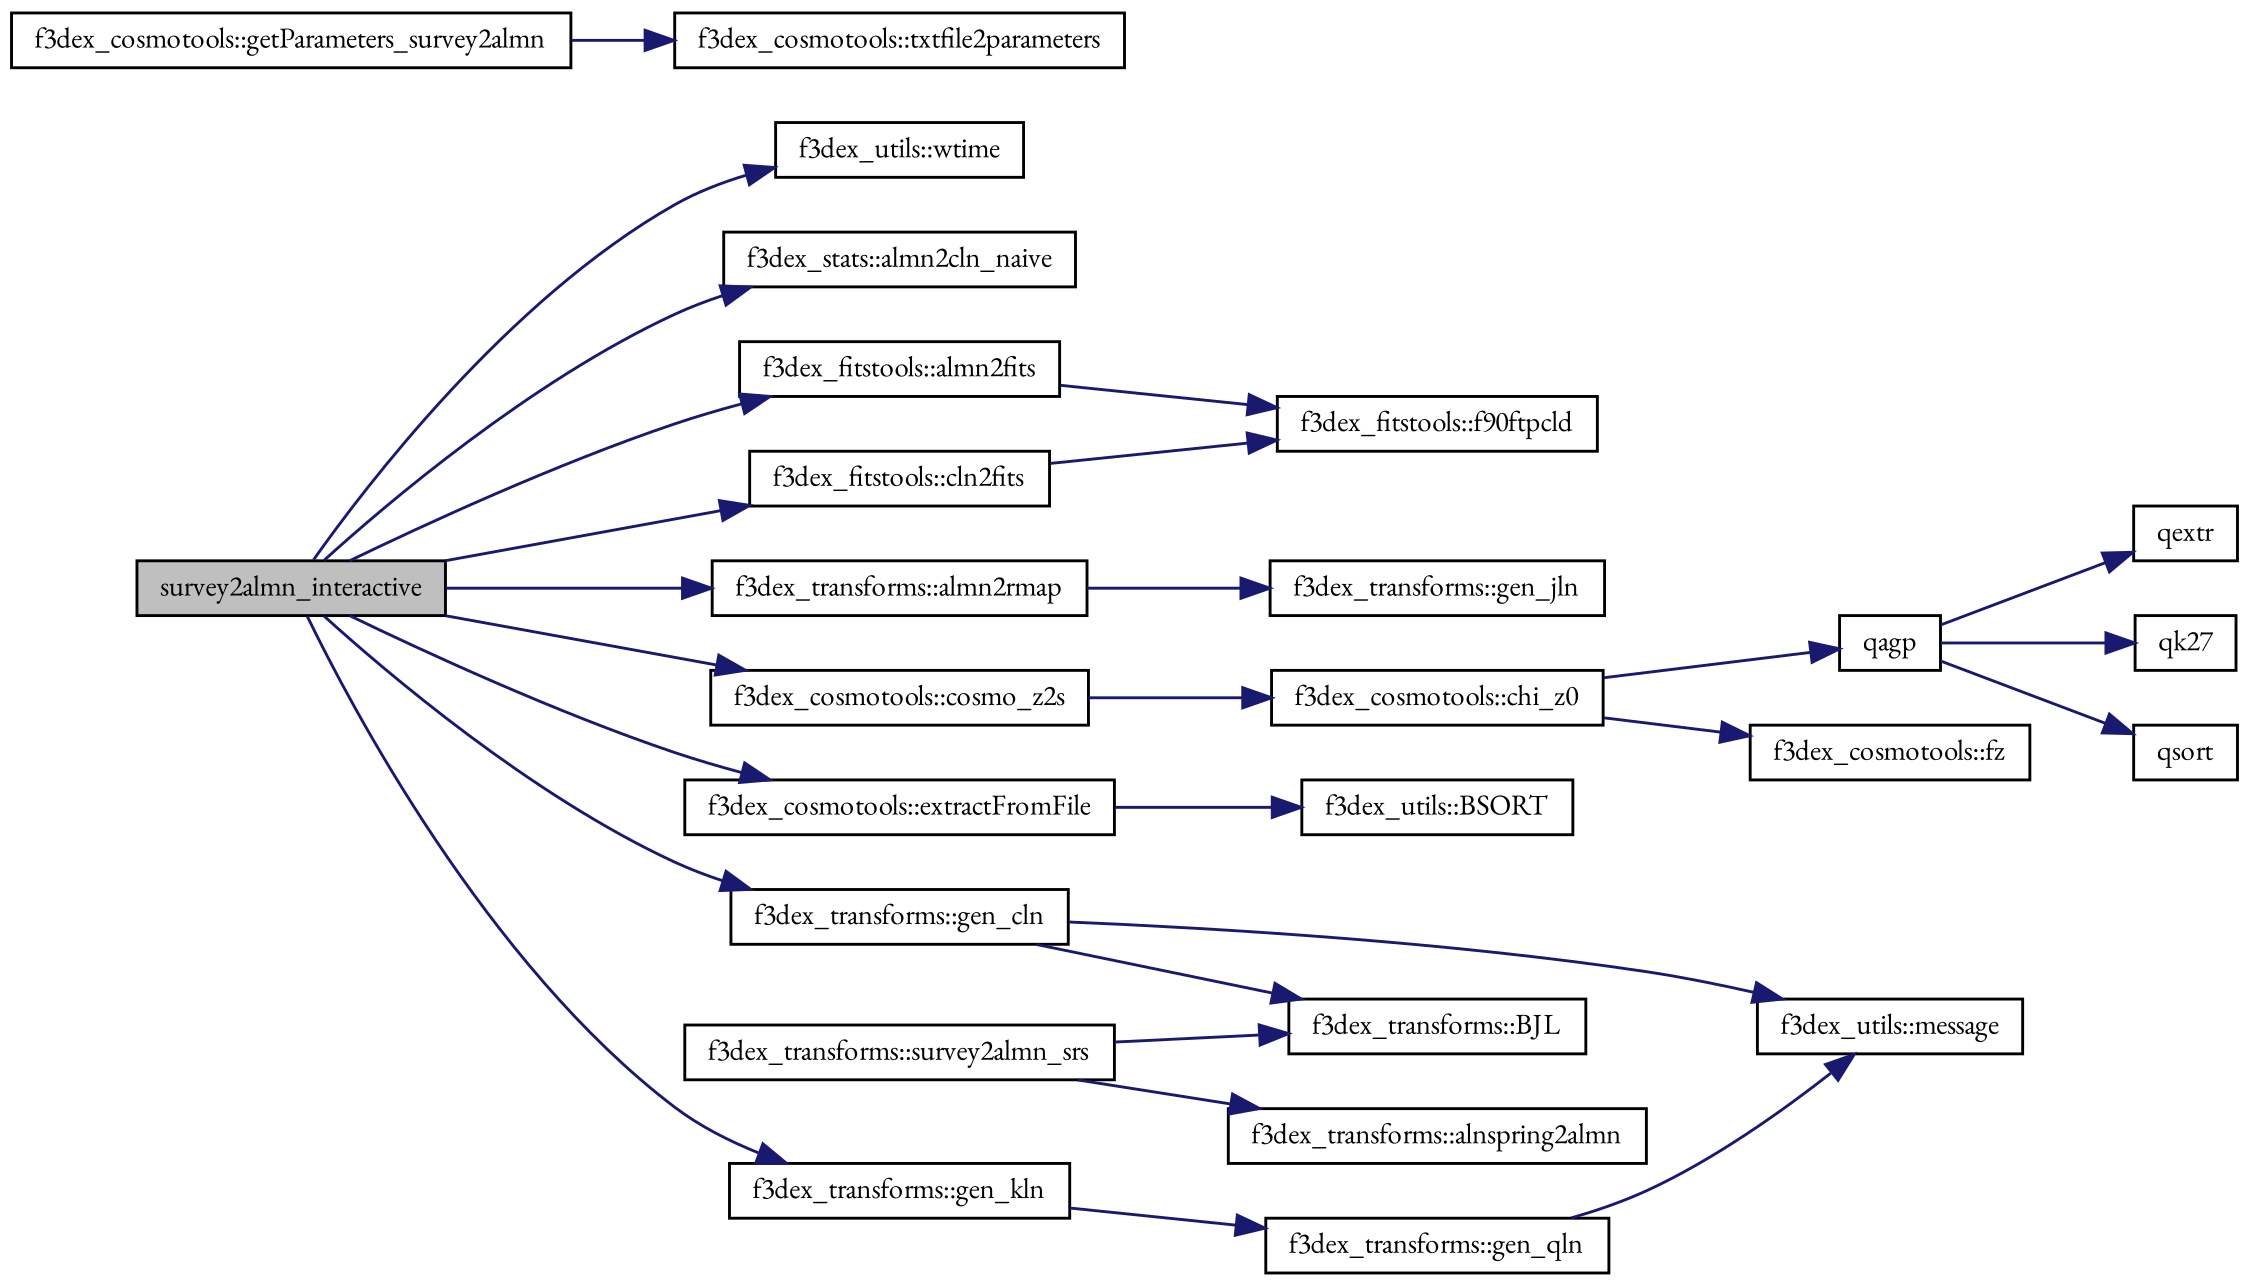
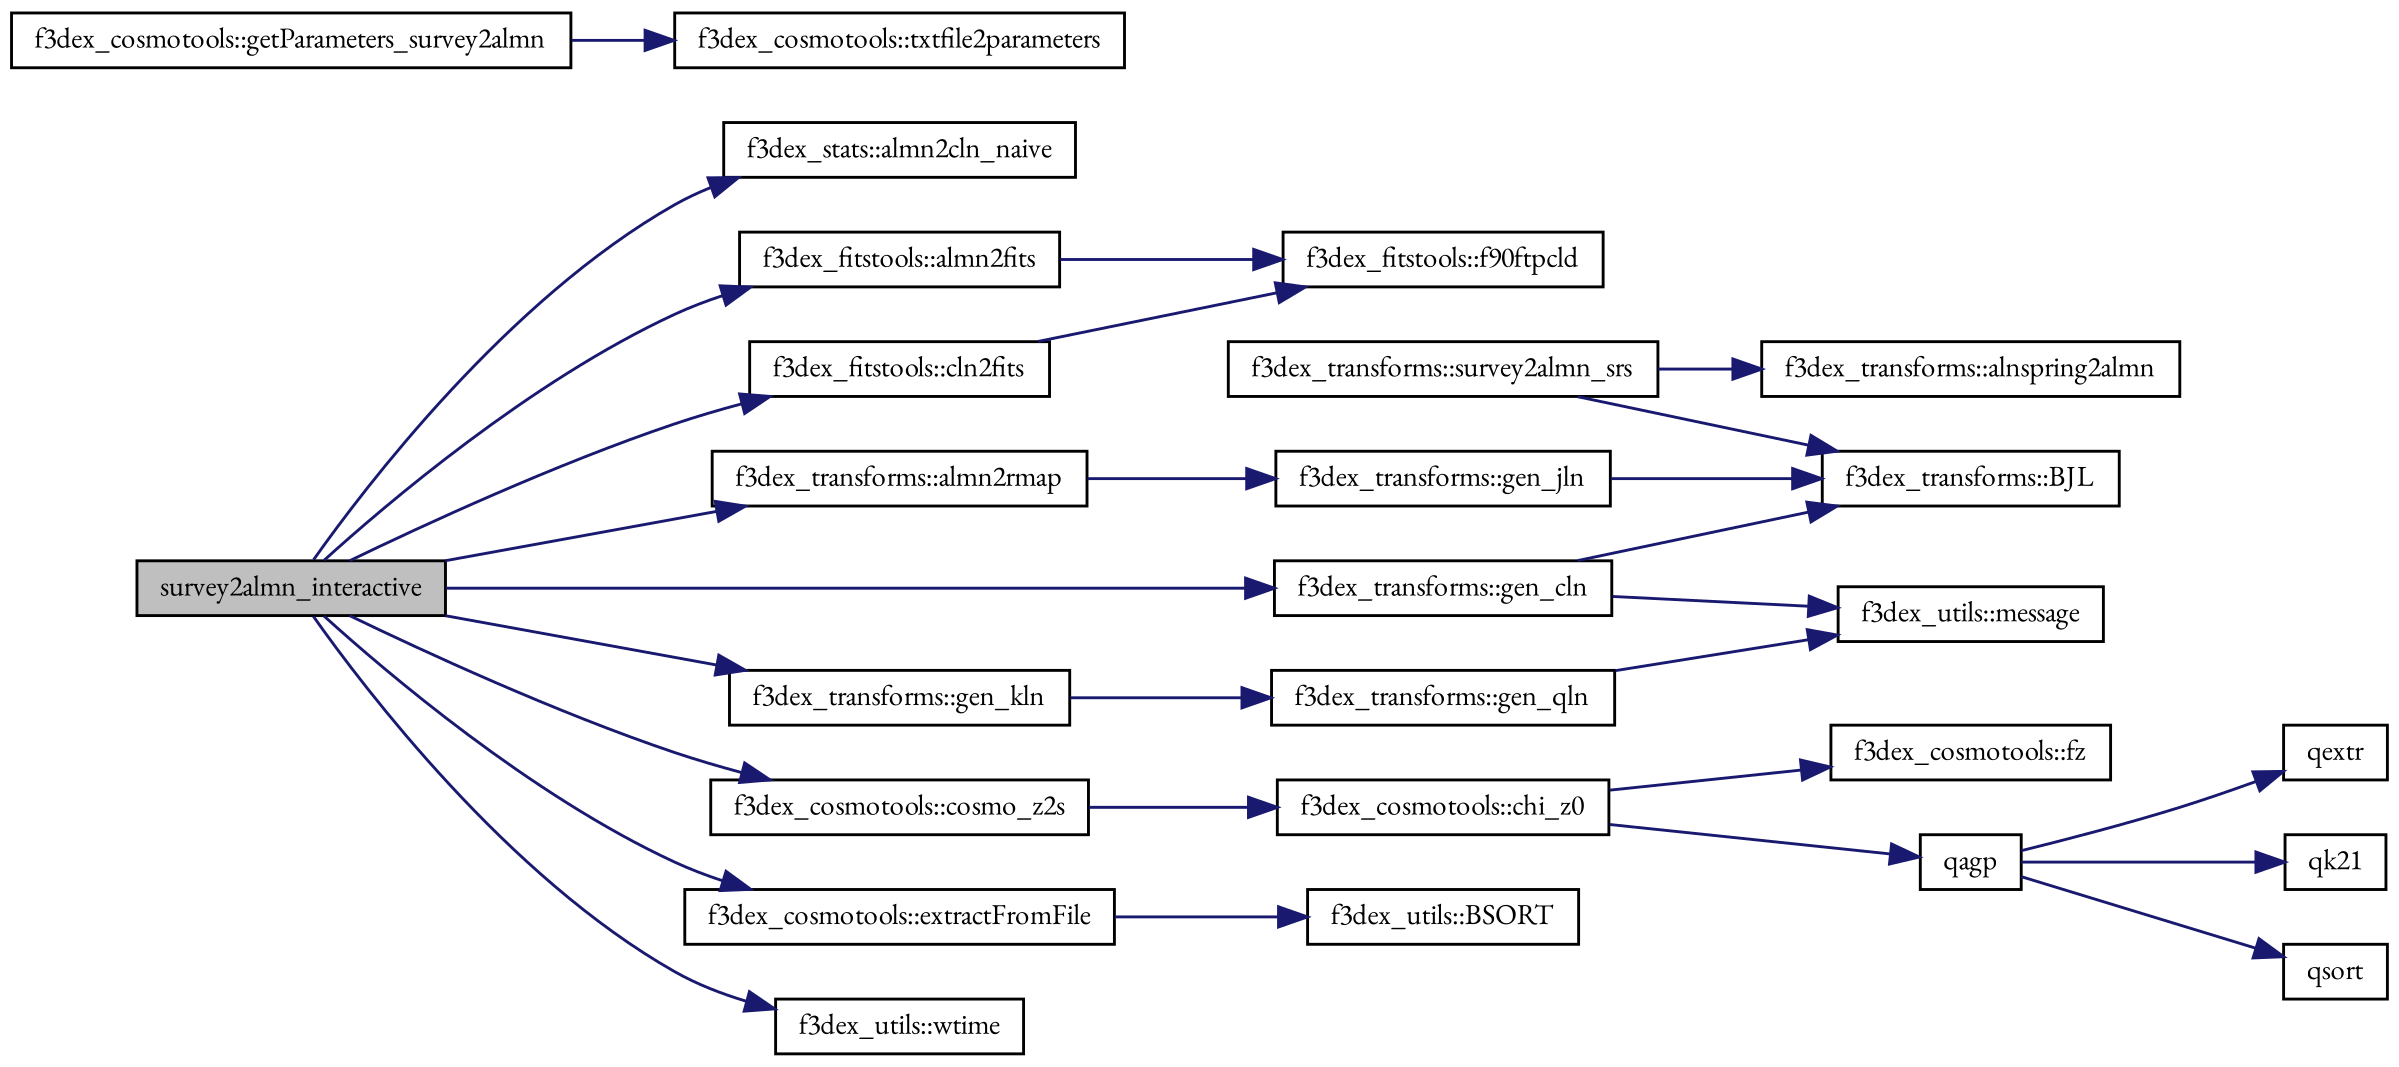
none -> (1702, 479)
(2186, 643) -> (2336, 862)
